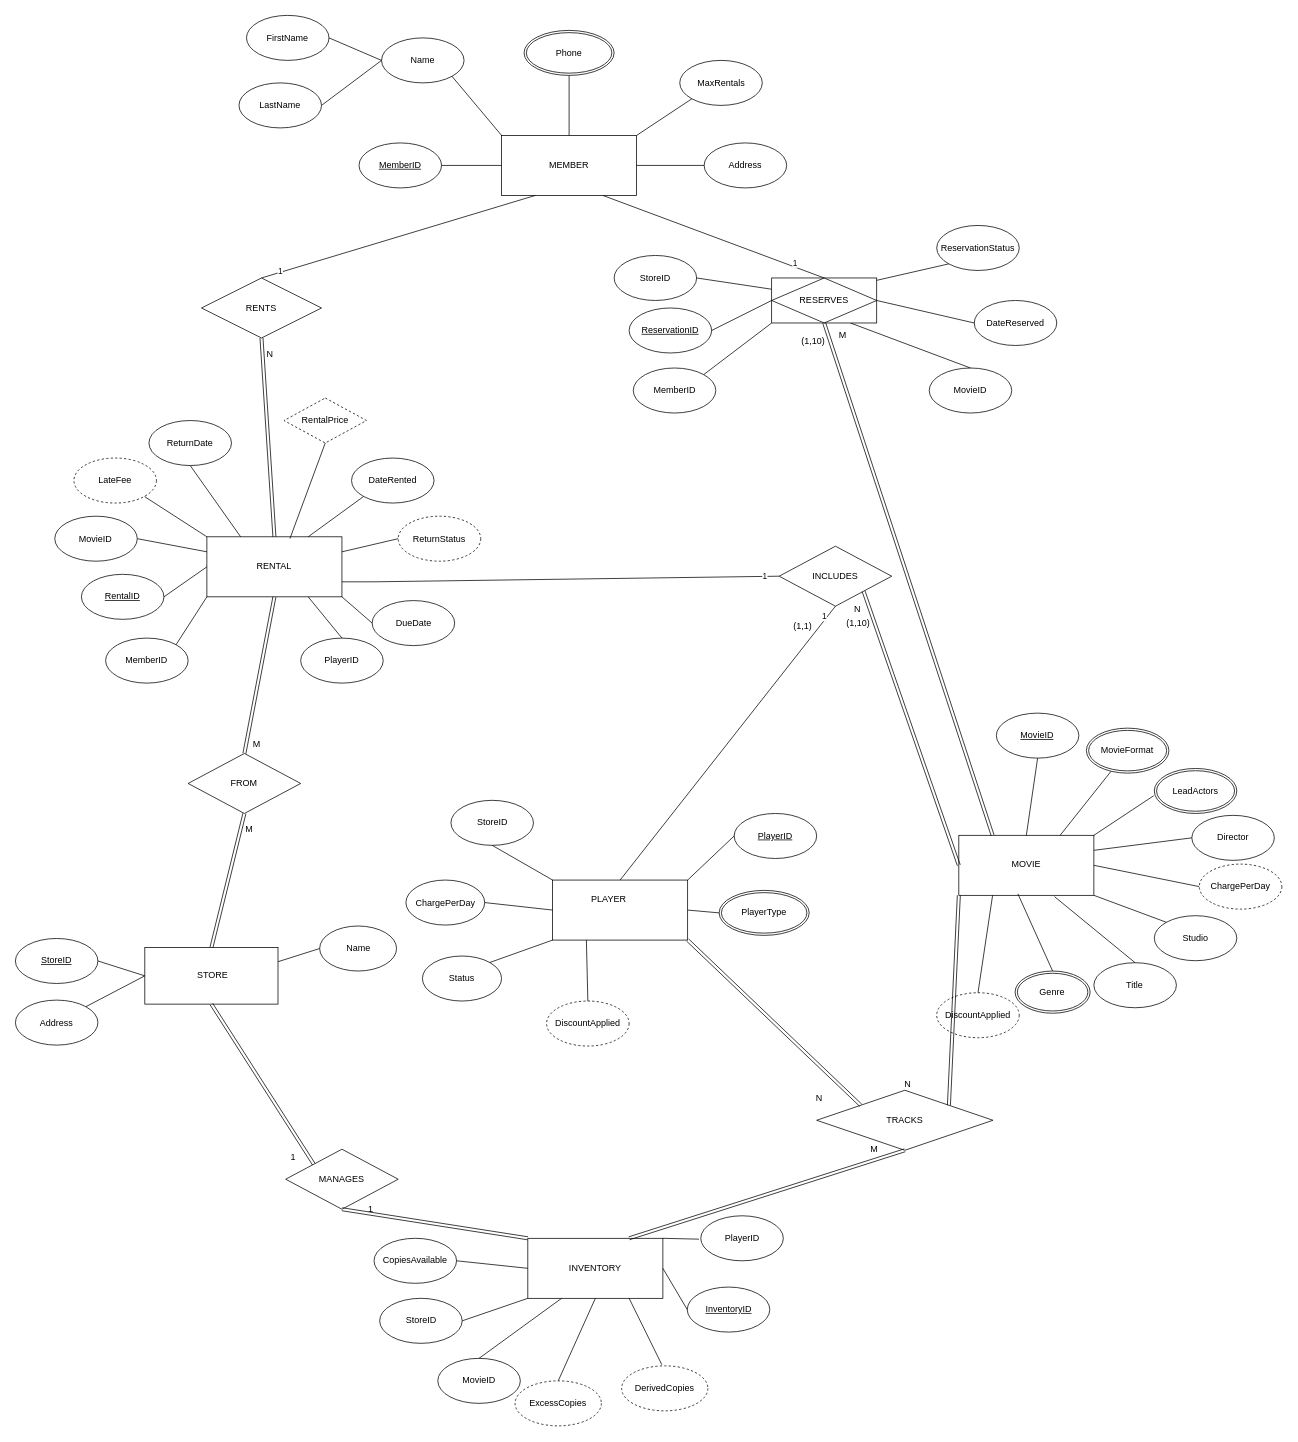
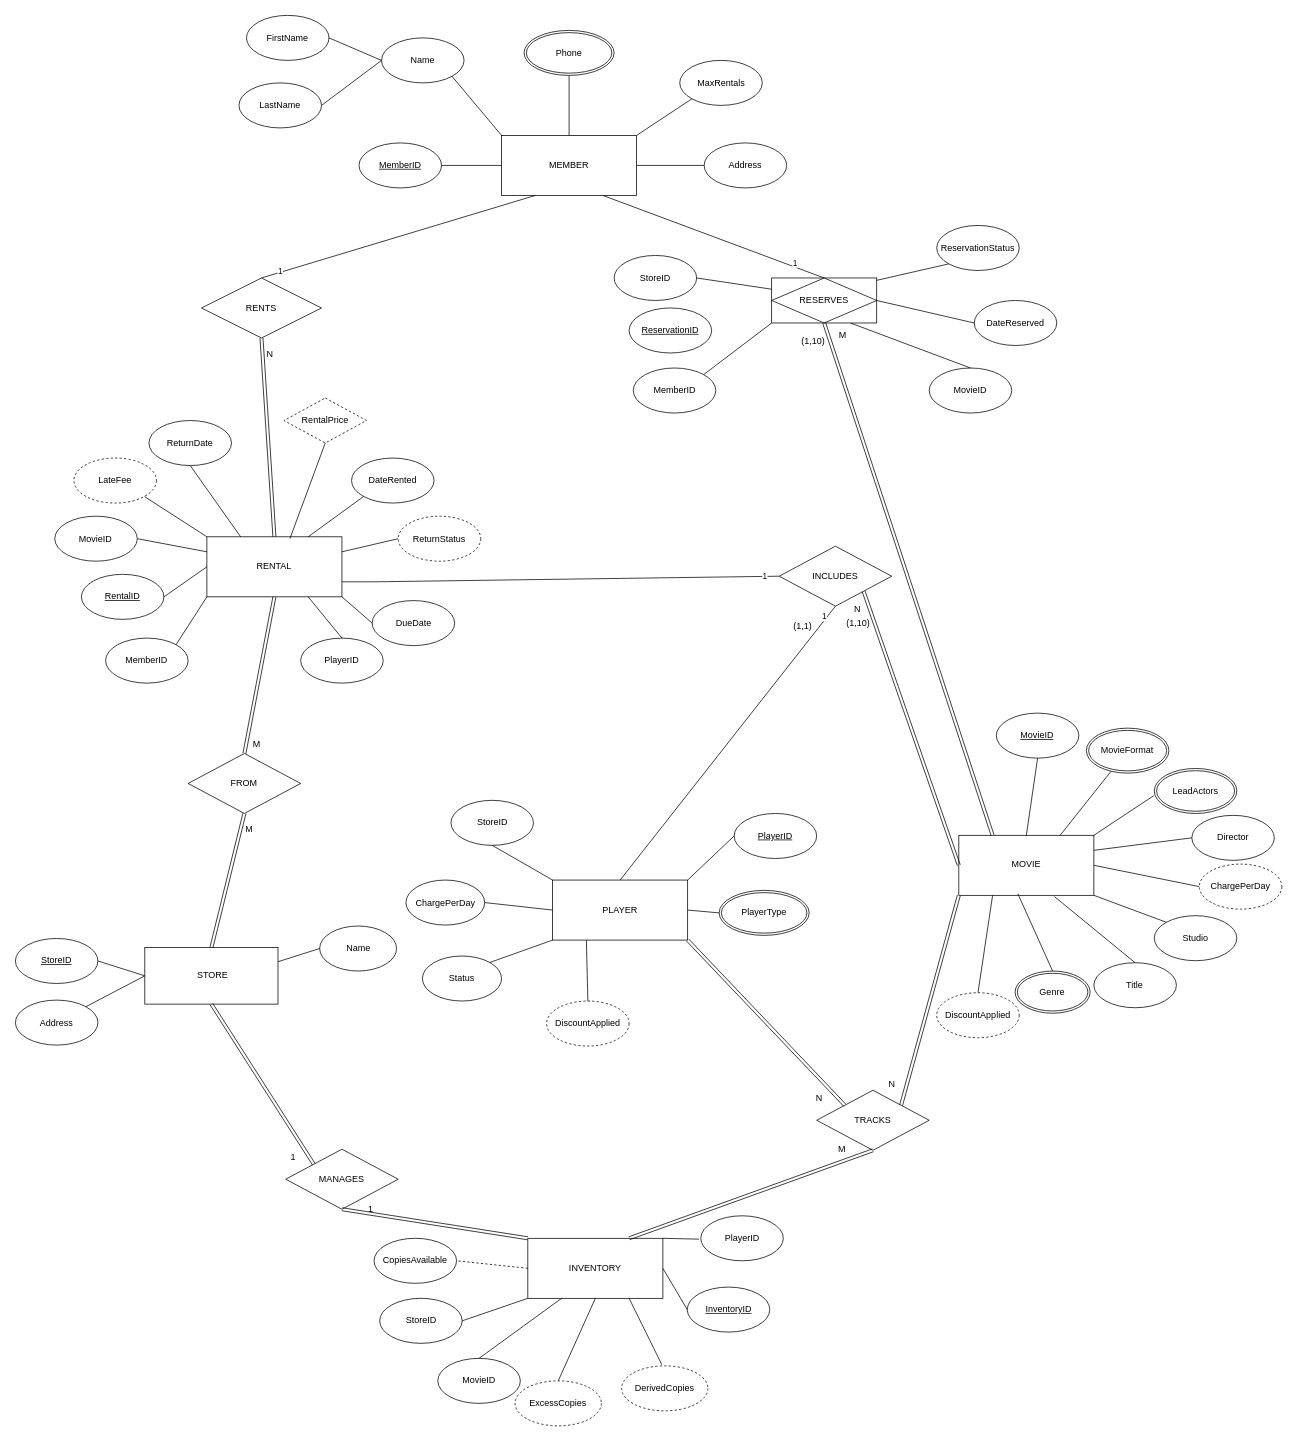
(741, 316) -> none
(609, 899) -> (620, 910)
(905, 1120) -> (873, 1120)
(491, 1264) -> (491, 1264)
